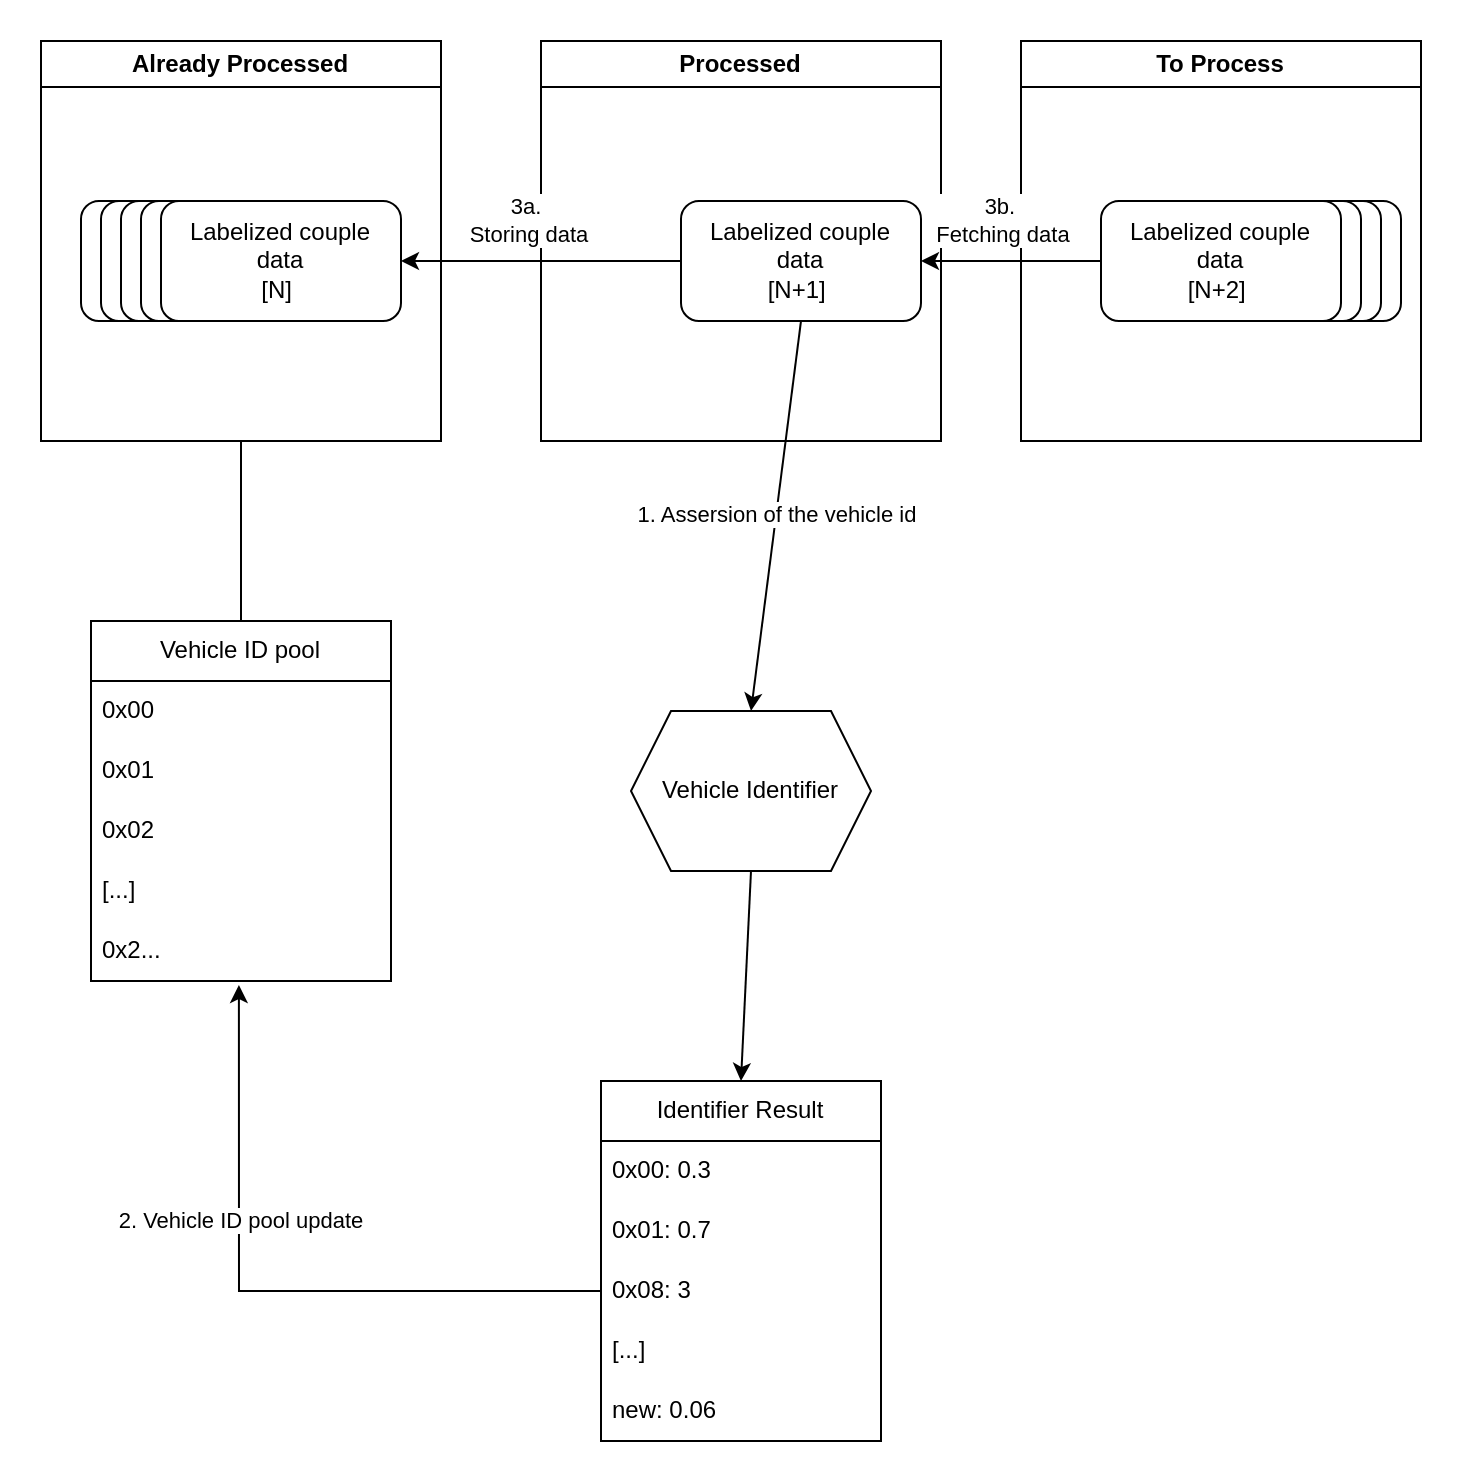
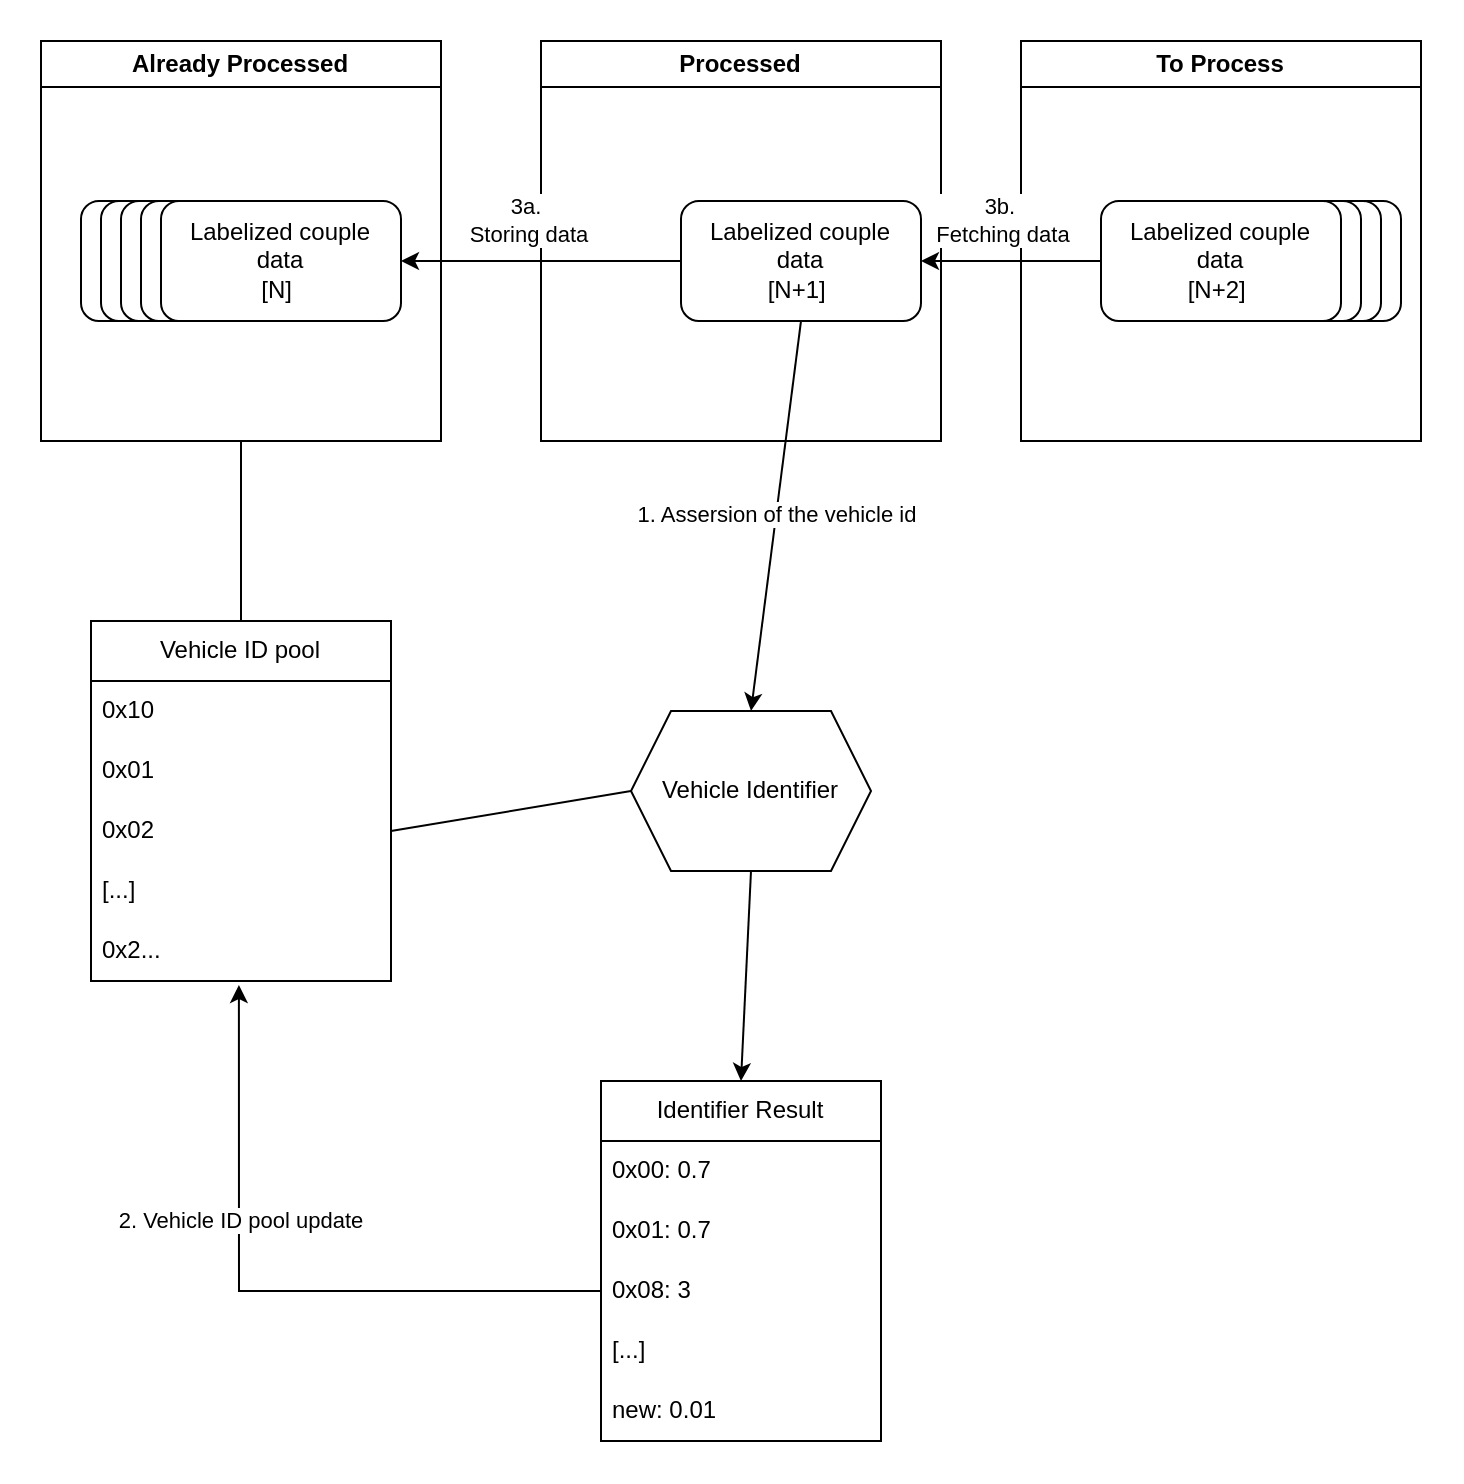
(130, 711) -> (130, 711)
none -> (512, 811)
(664, 1171) -> (664, 1171)
(664, 1411) -> (664, 1411)
